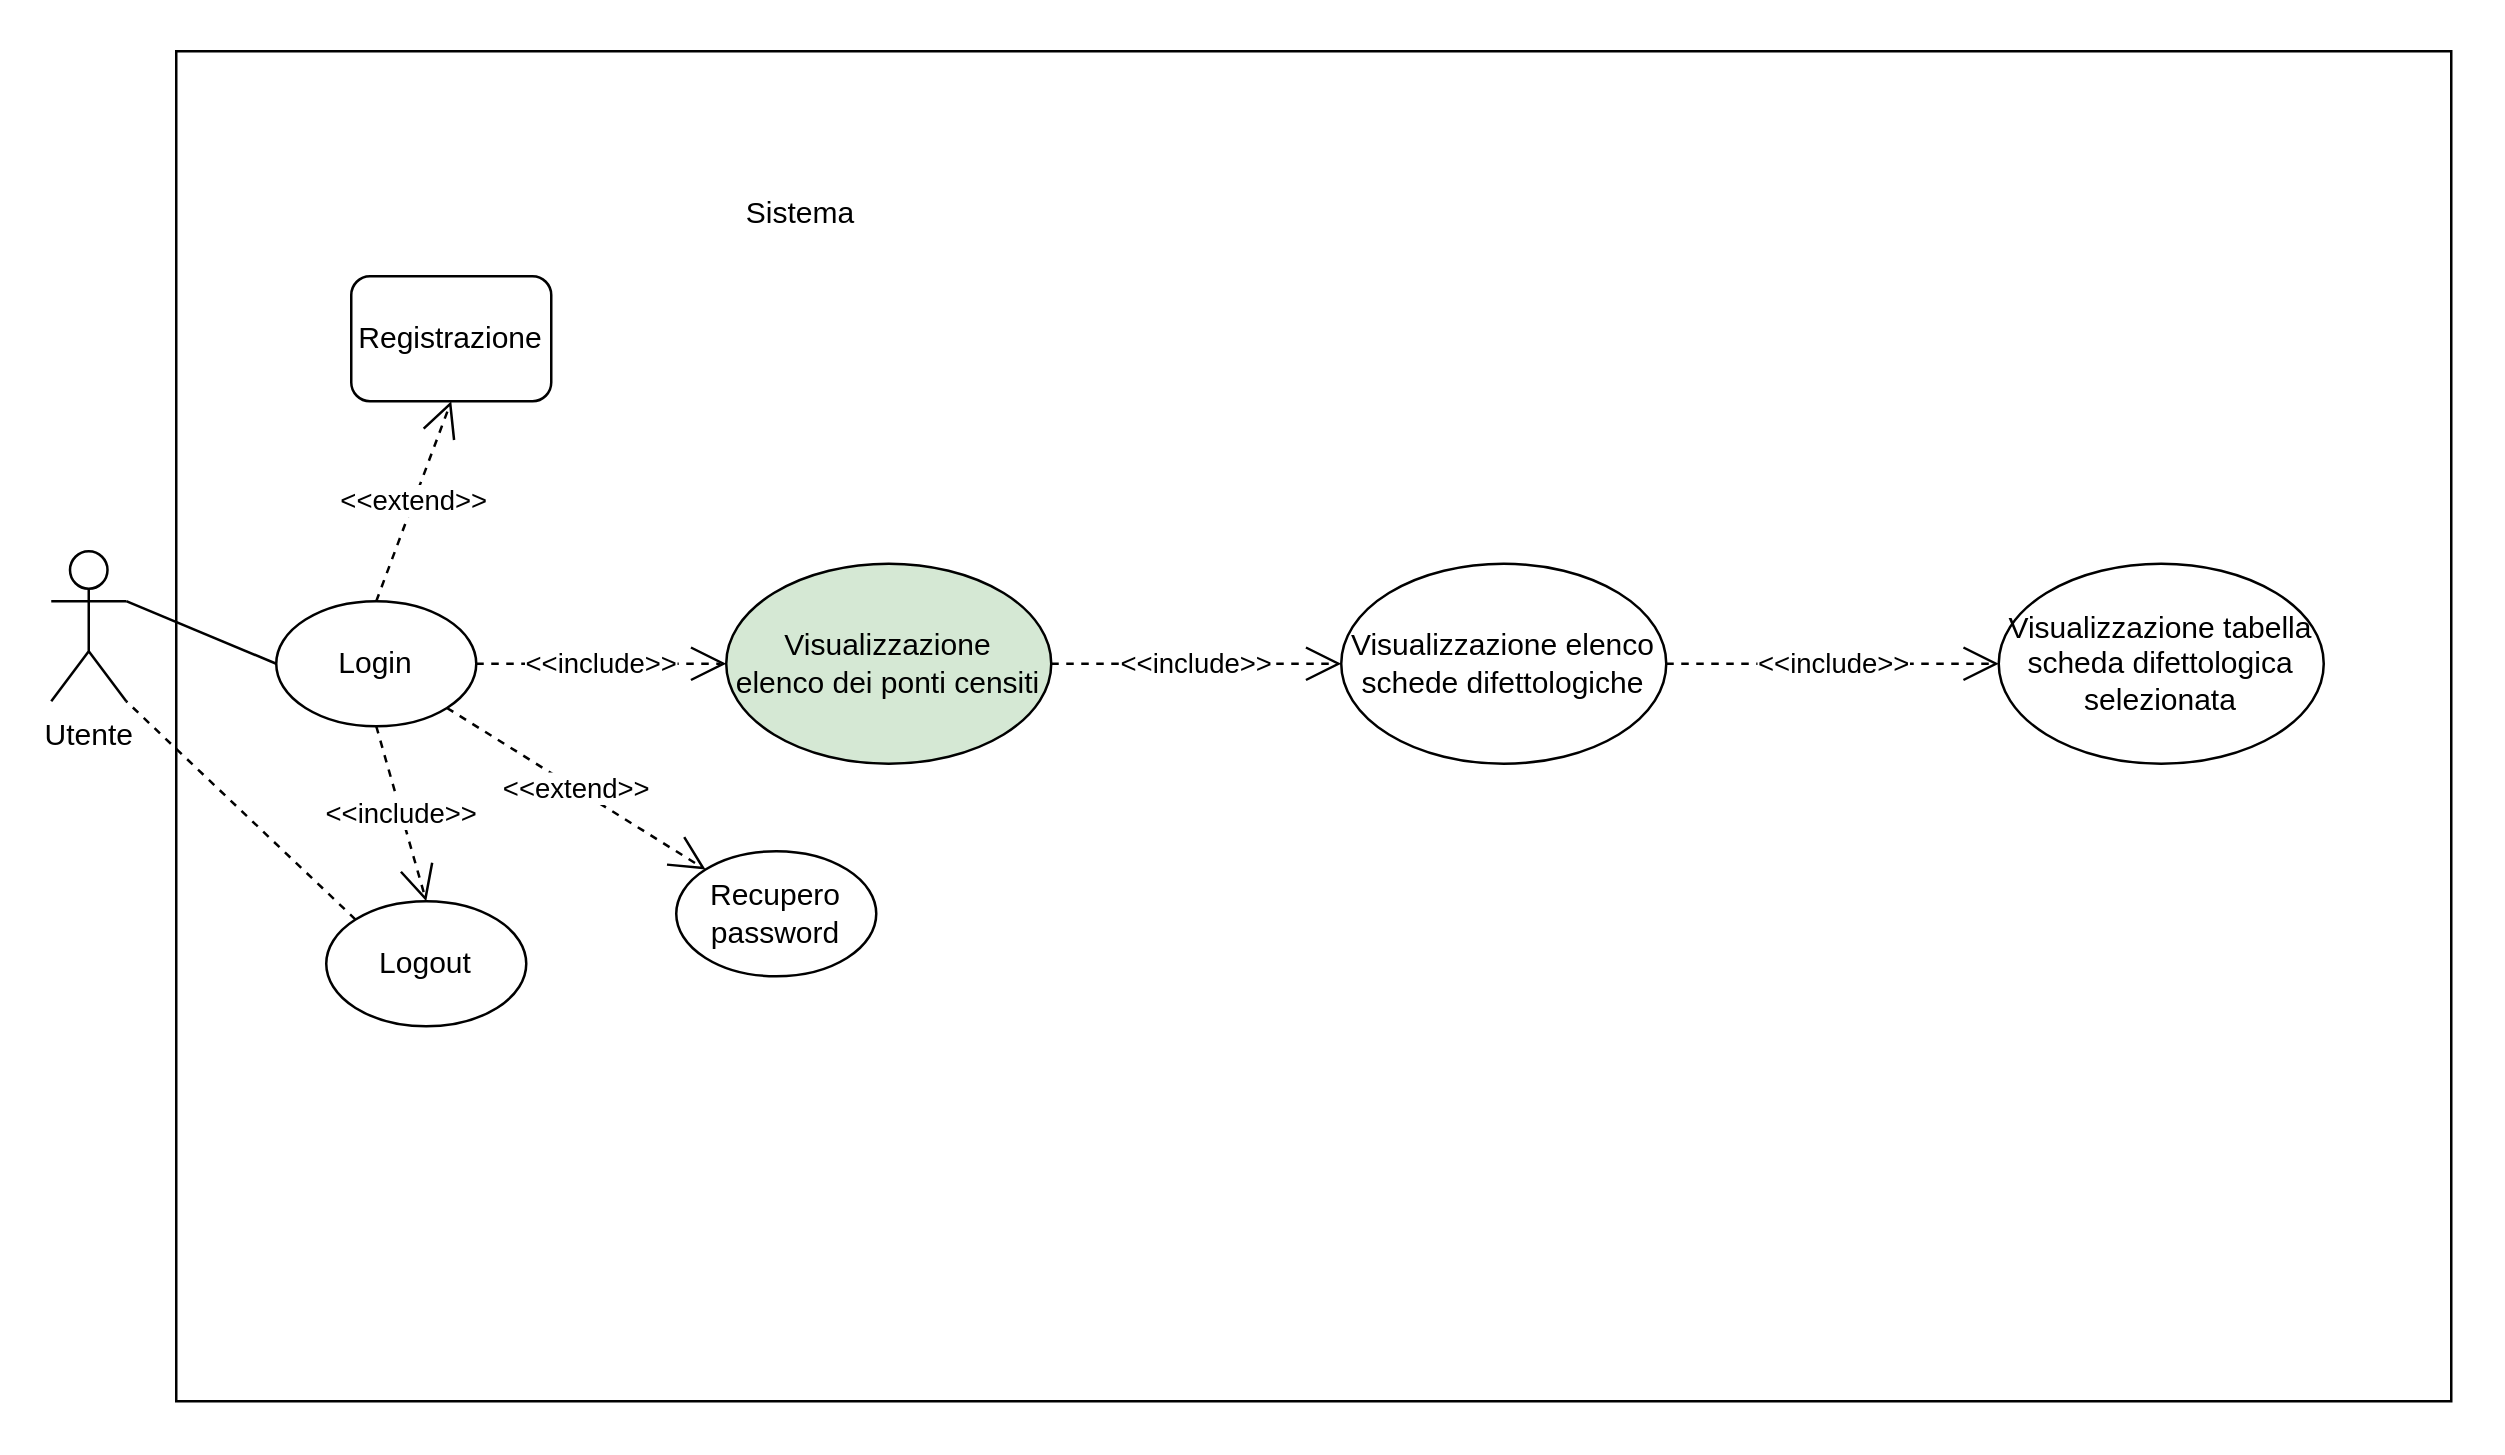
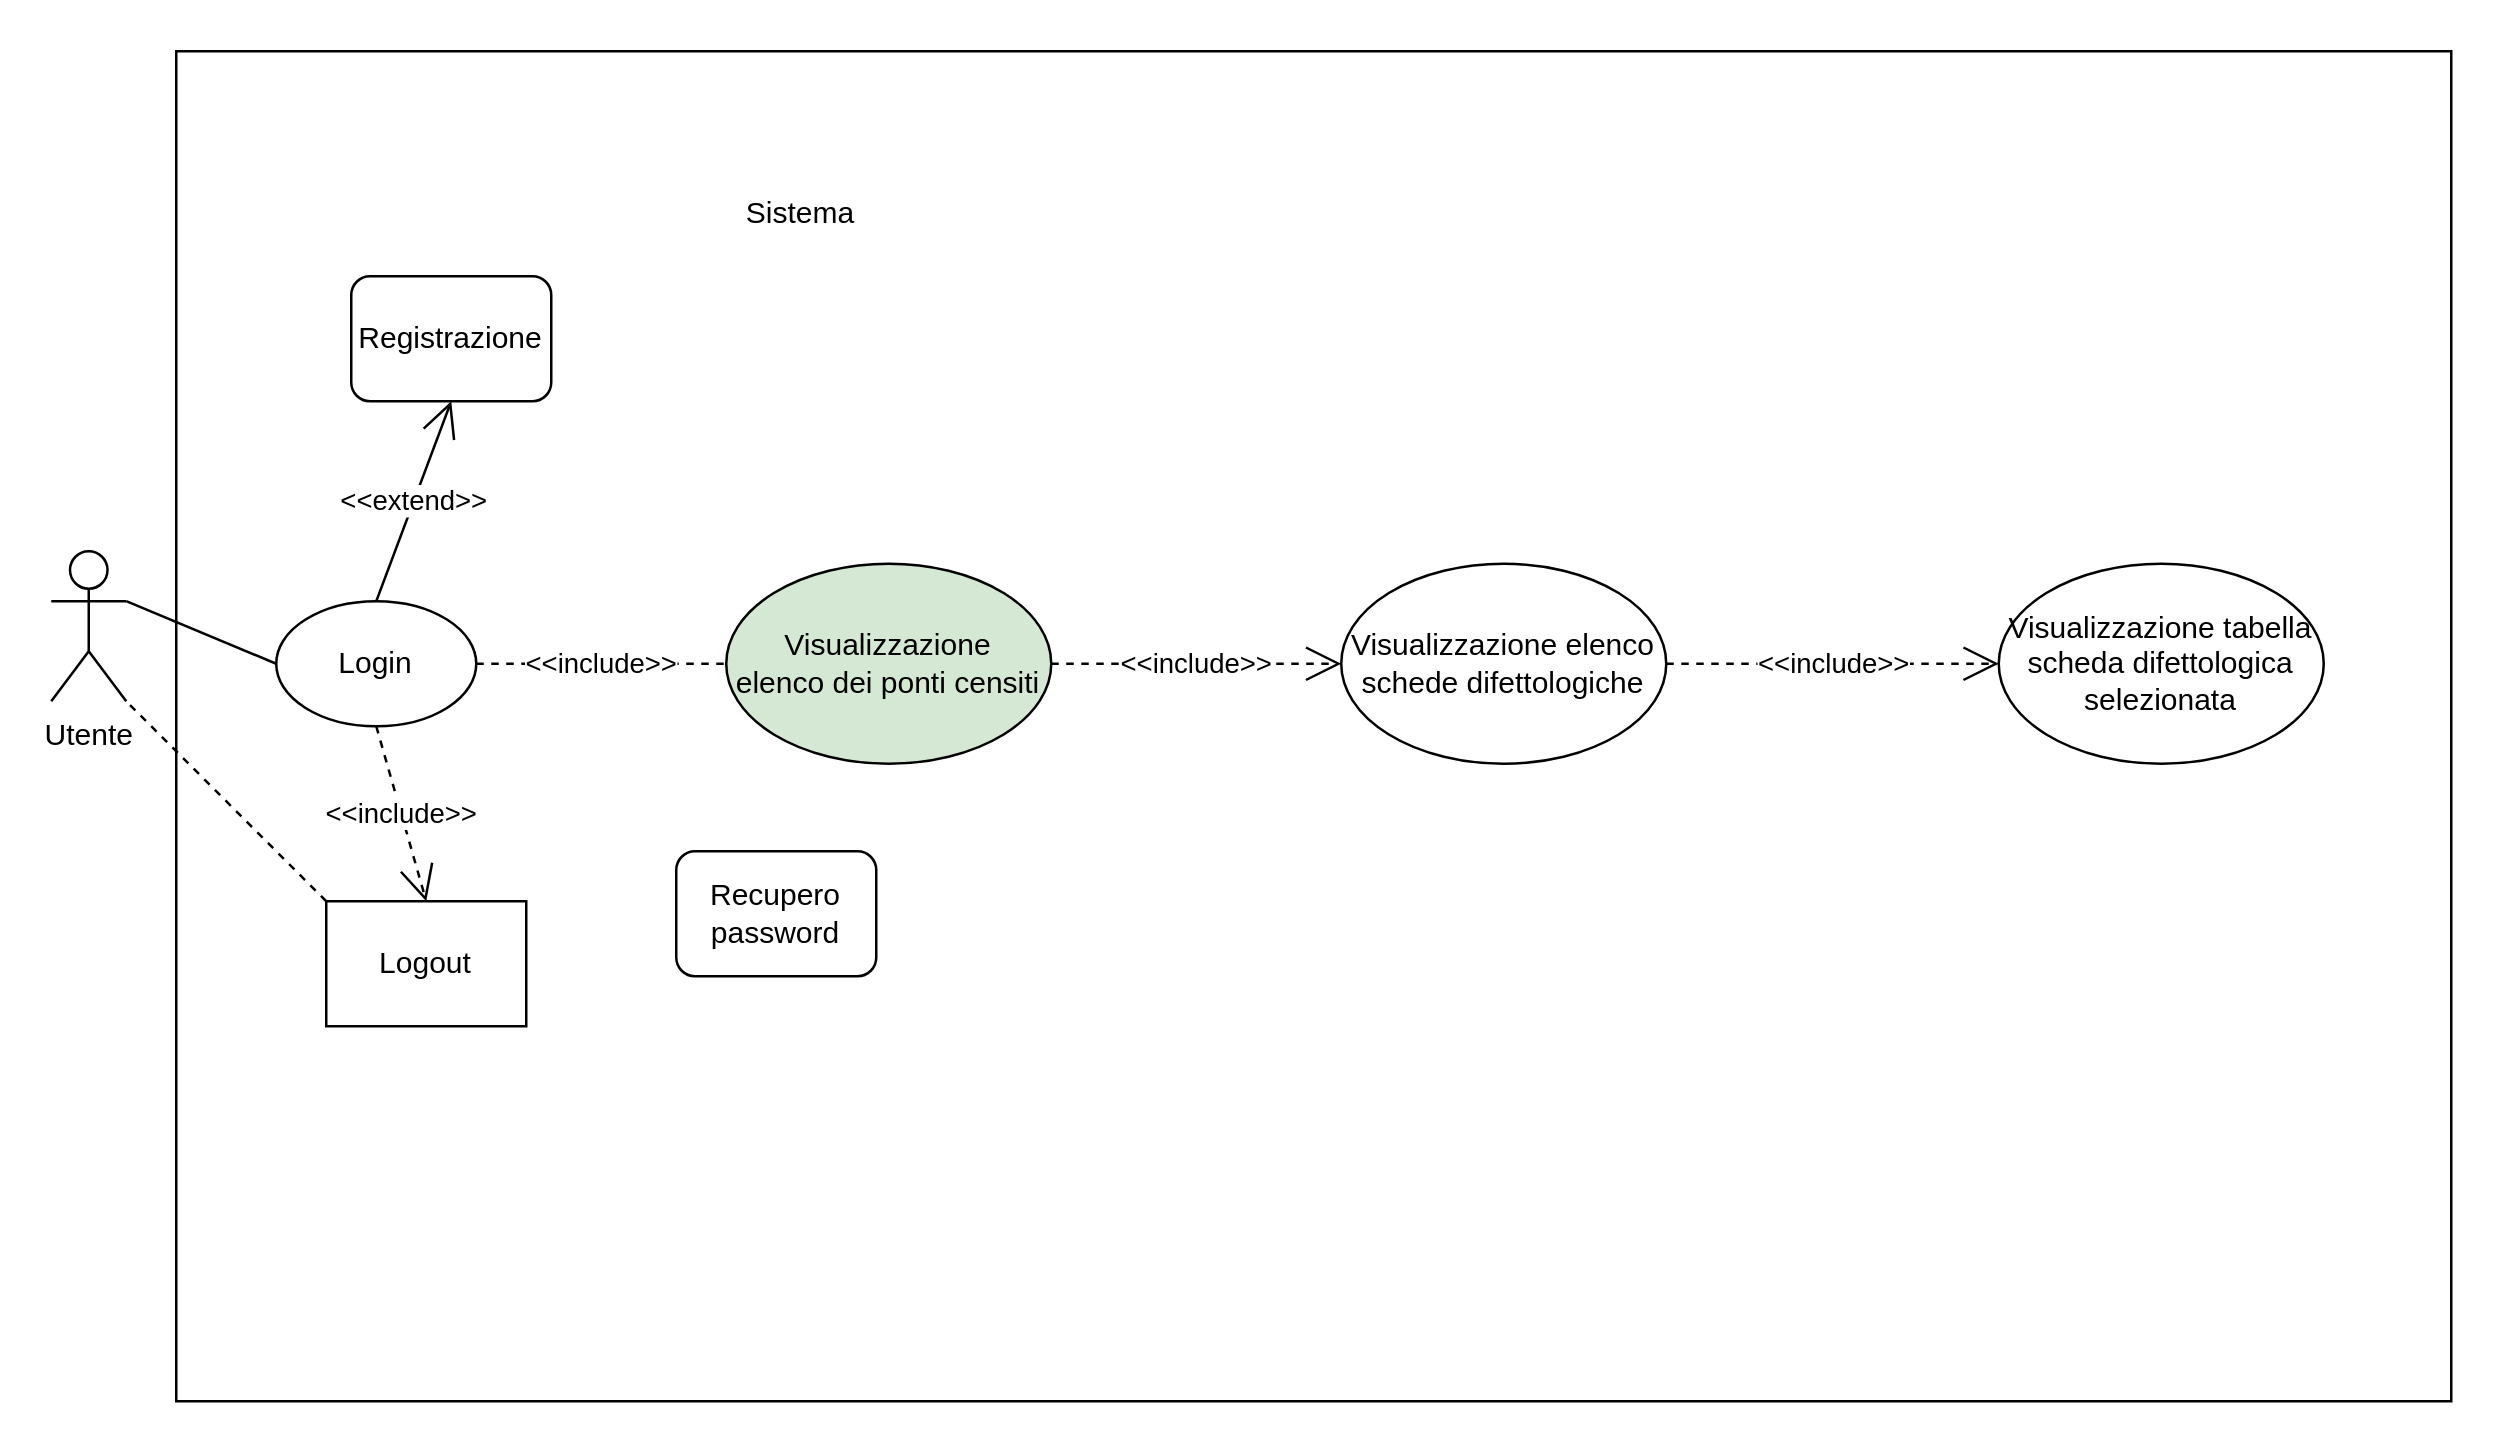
(393, 557) -> (393, 557)
(717, 664) -> (719, 664)
(499, 740) -> none
(776, 914) -> (776, 914)
(426, 964) -> (426, 964)
